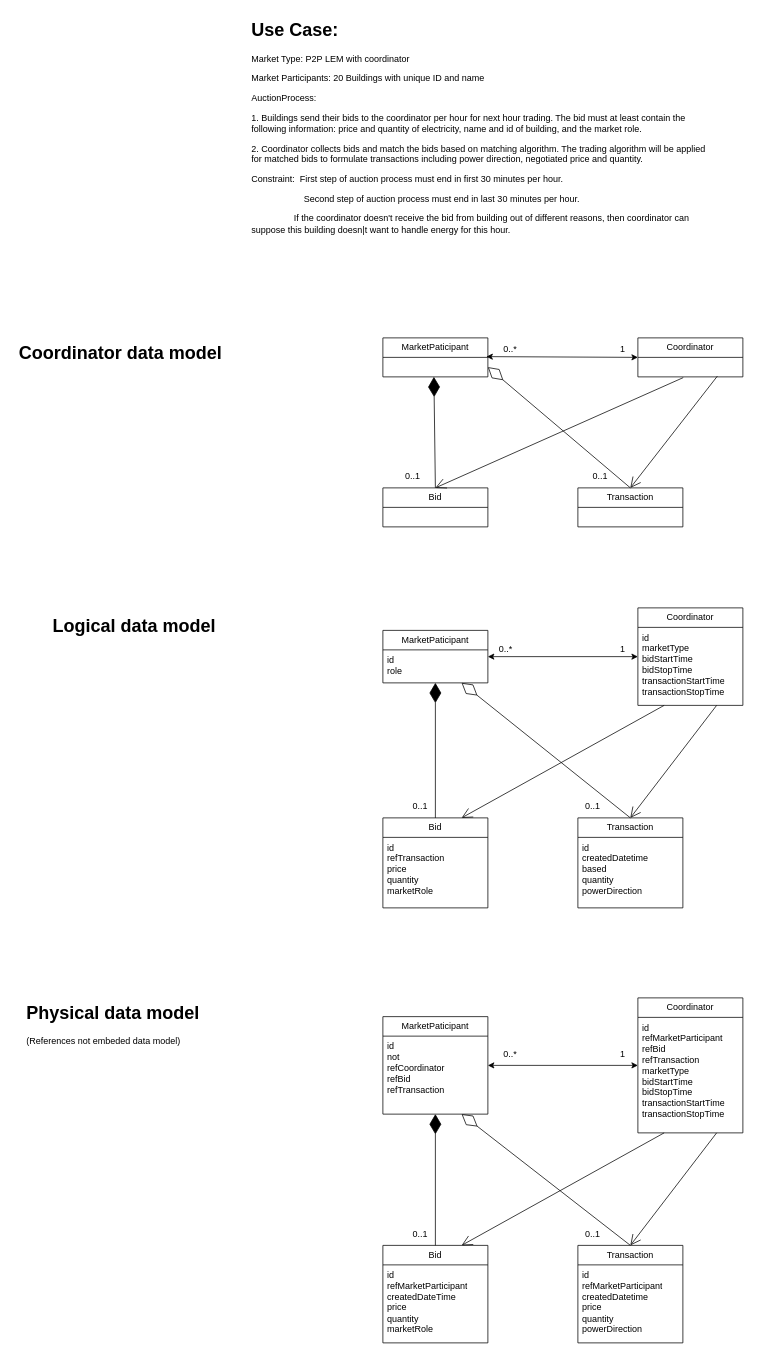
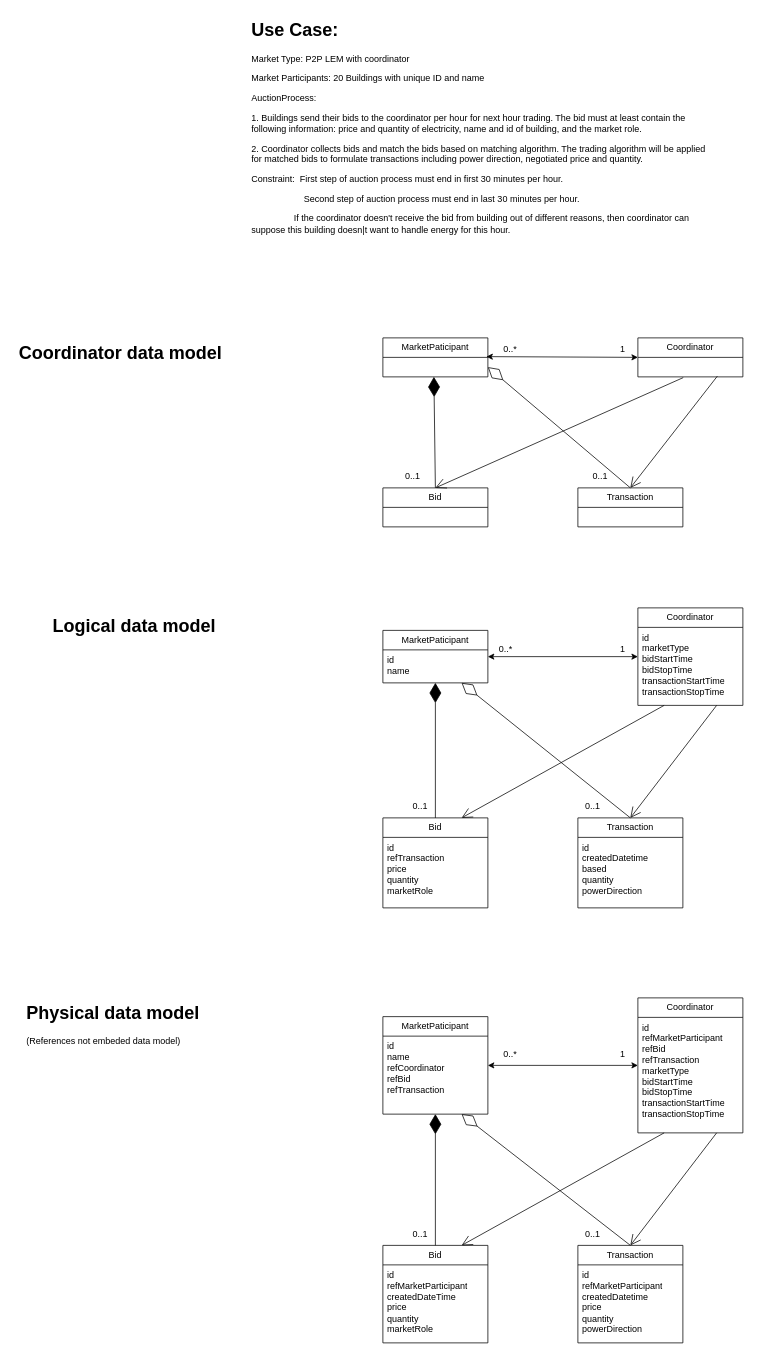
(396, 666) -> (397, 666)
(421, 1068) -> (421, 1068)
